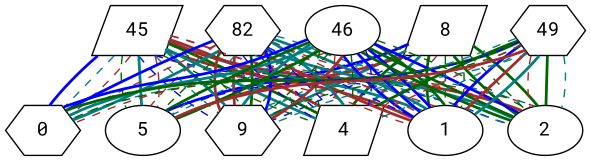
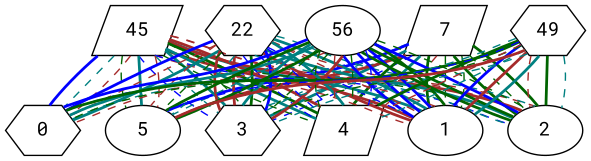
(243, 31) -> (243, 31)
(343, 31) -> (343, 31)
(445, 31) -> (445, 31)
(243, 130) -> (243, 130)
